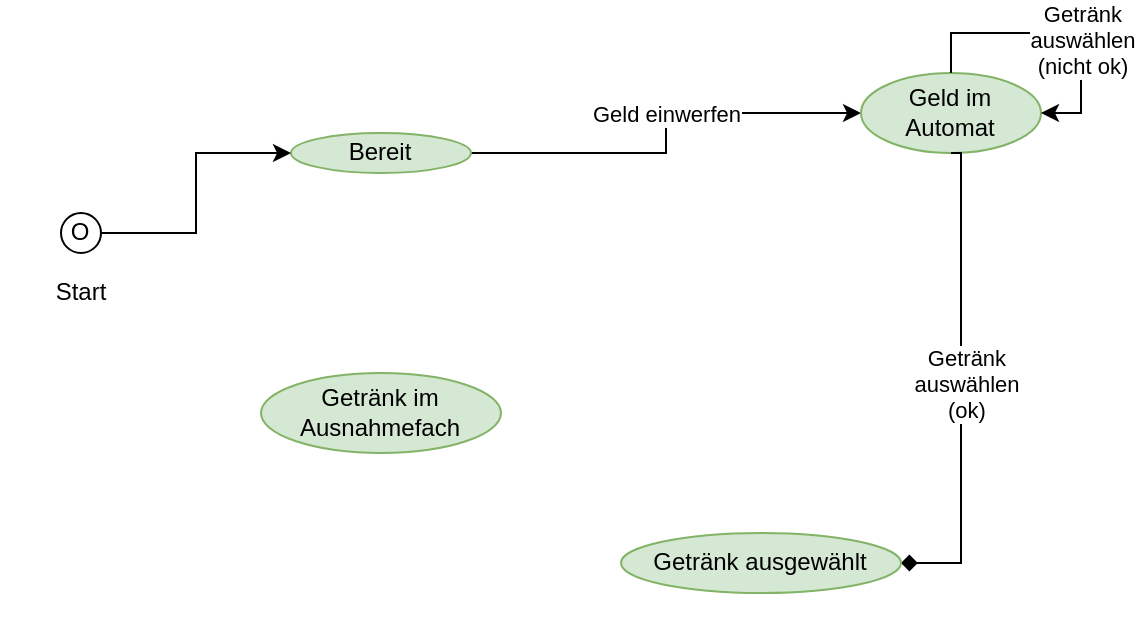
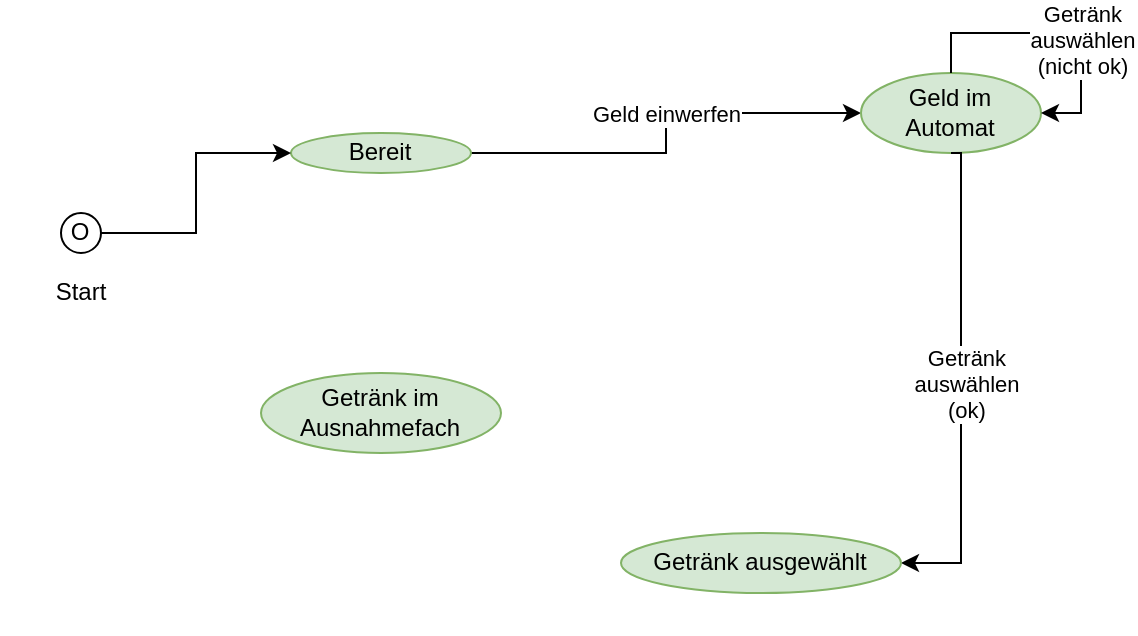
(917, 563) -> (916, 563)
